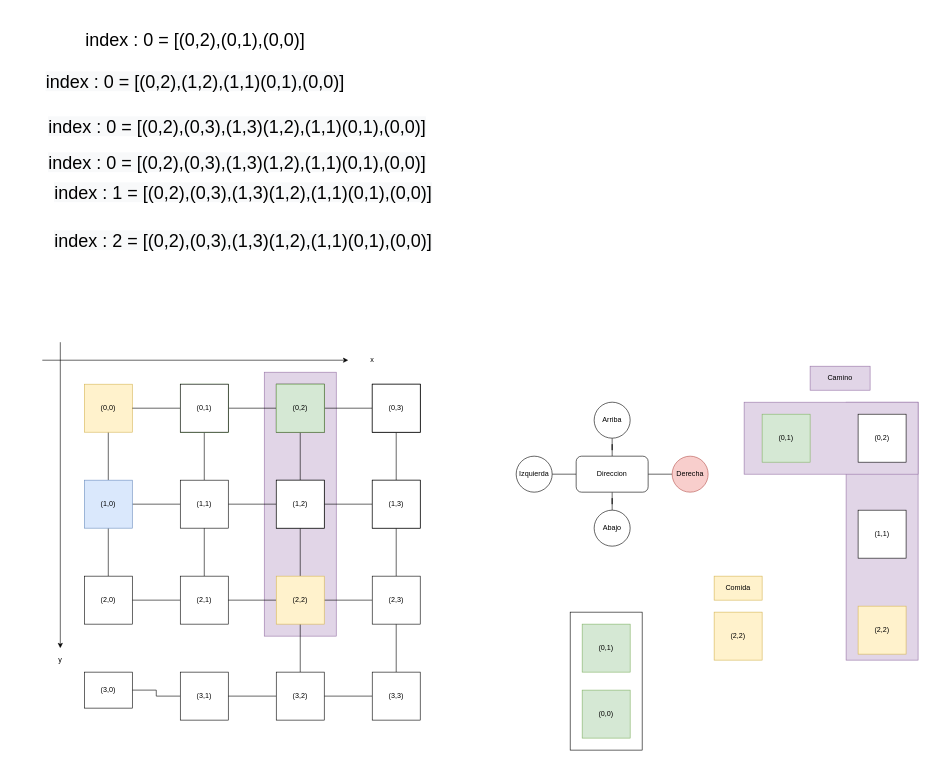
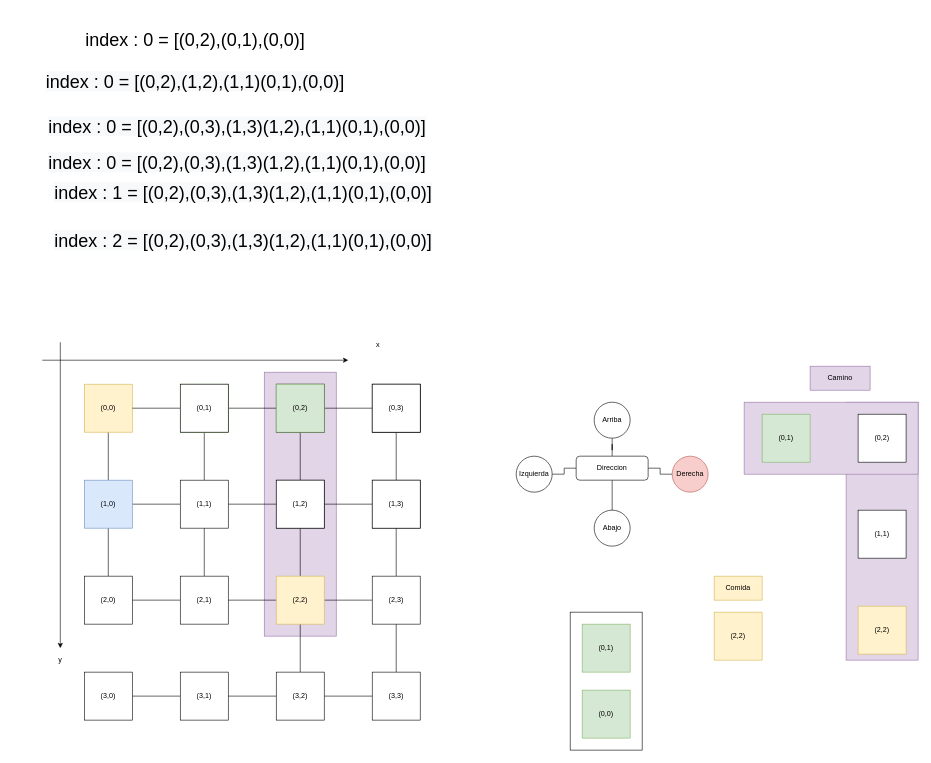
(372, 360) -> (378, 345)
(612, 474) -> (612, 468)
(108, 690) -> (108, 696)
